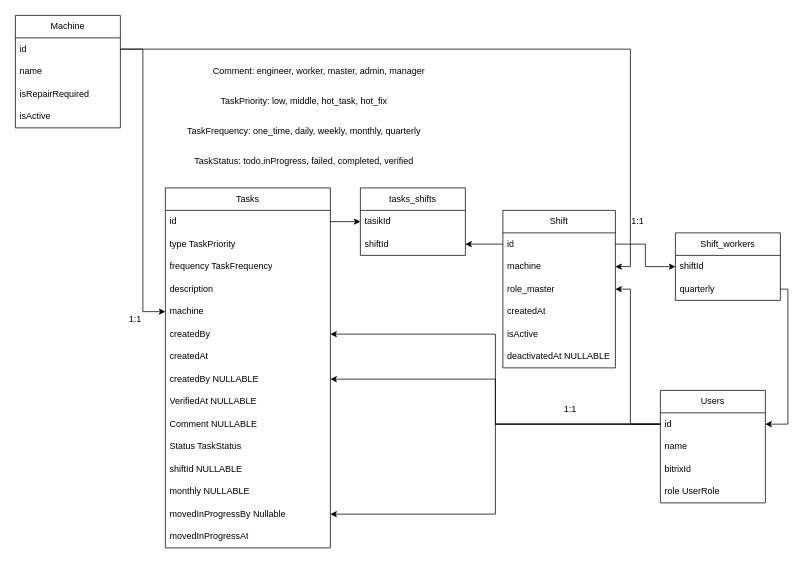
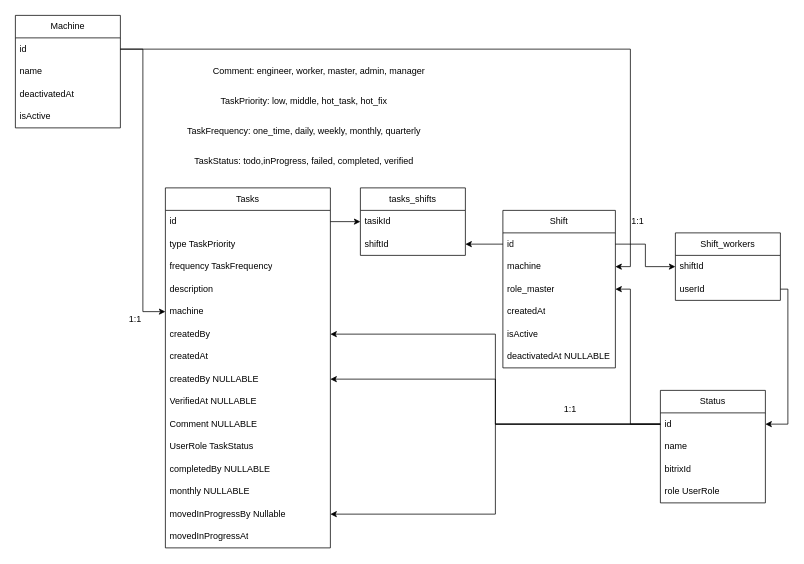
(57, 94) -> (51, 94)
(701, 289) -> (695, 289)
(713, 402) -> (713, 402)
(212, 447) -> (215, 447)
(208, 469) -> (218, 469)
